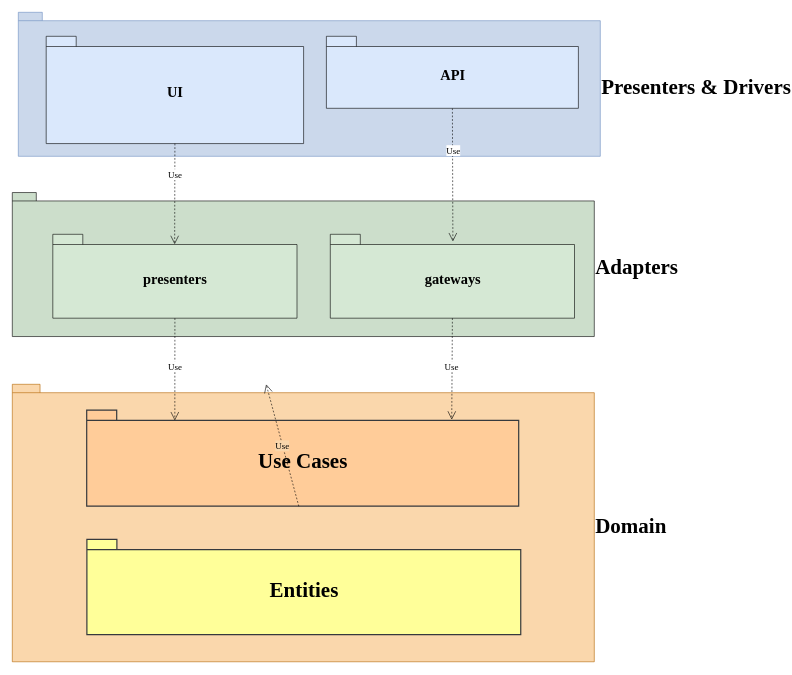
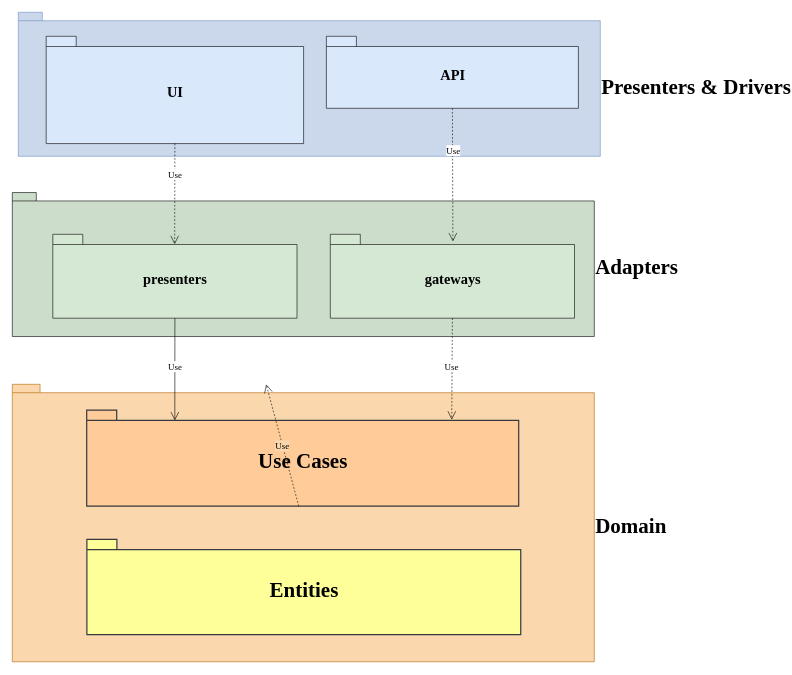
(175, 395) -> (175, 395)
